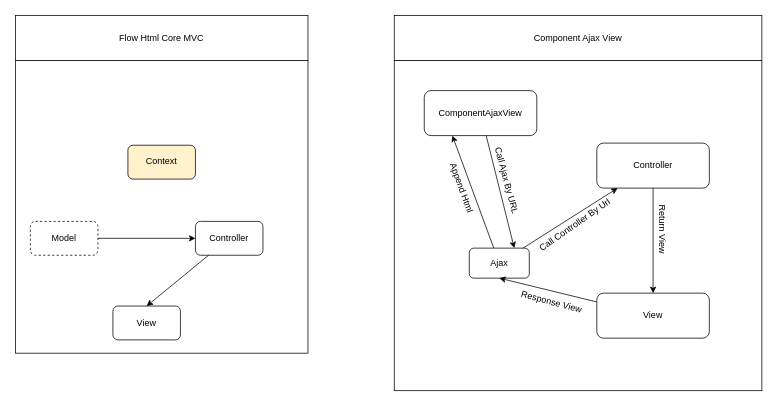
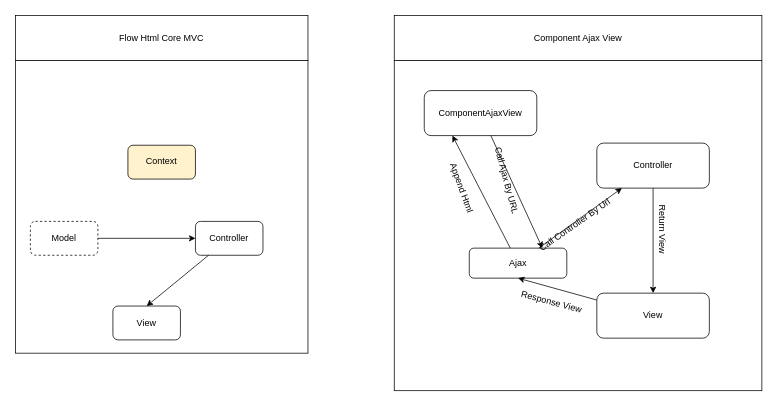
(499, 263) -> (518, 263)
